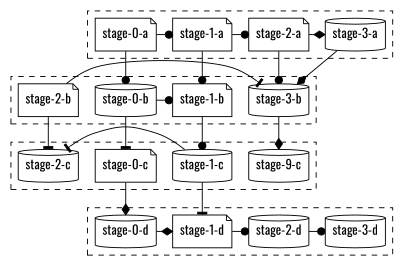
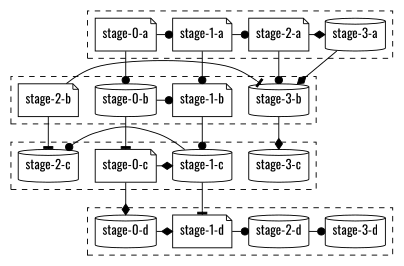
(143, 129) -> (144, 130)
none -> (159, 166)
(279, 166) -> (279, 166)
